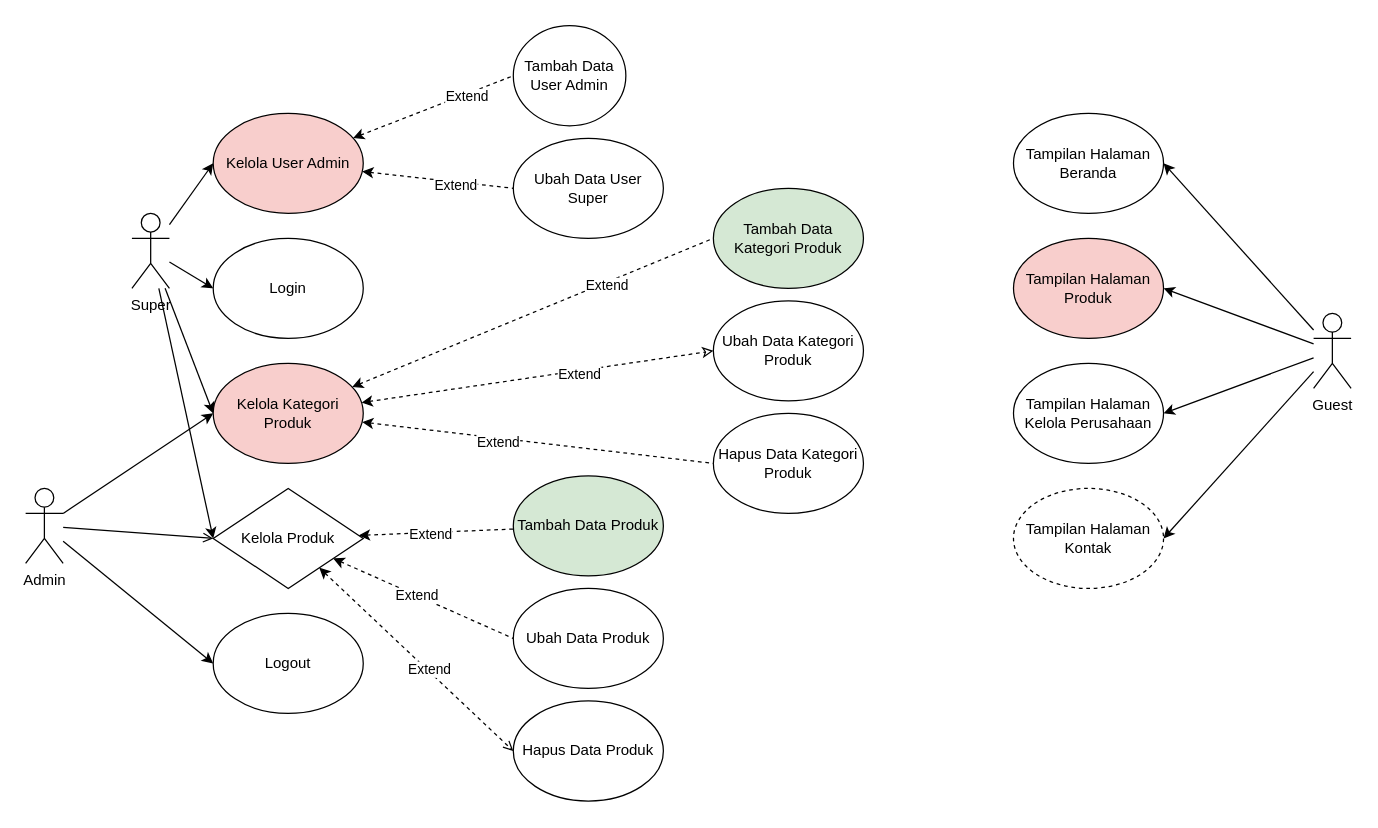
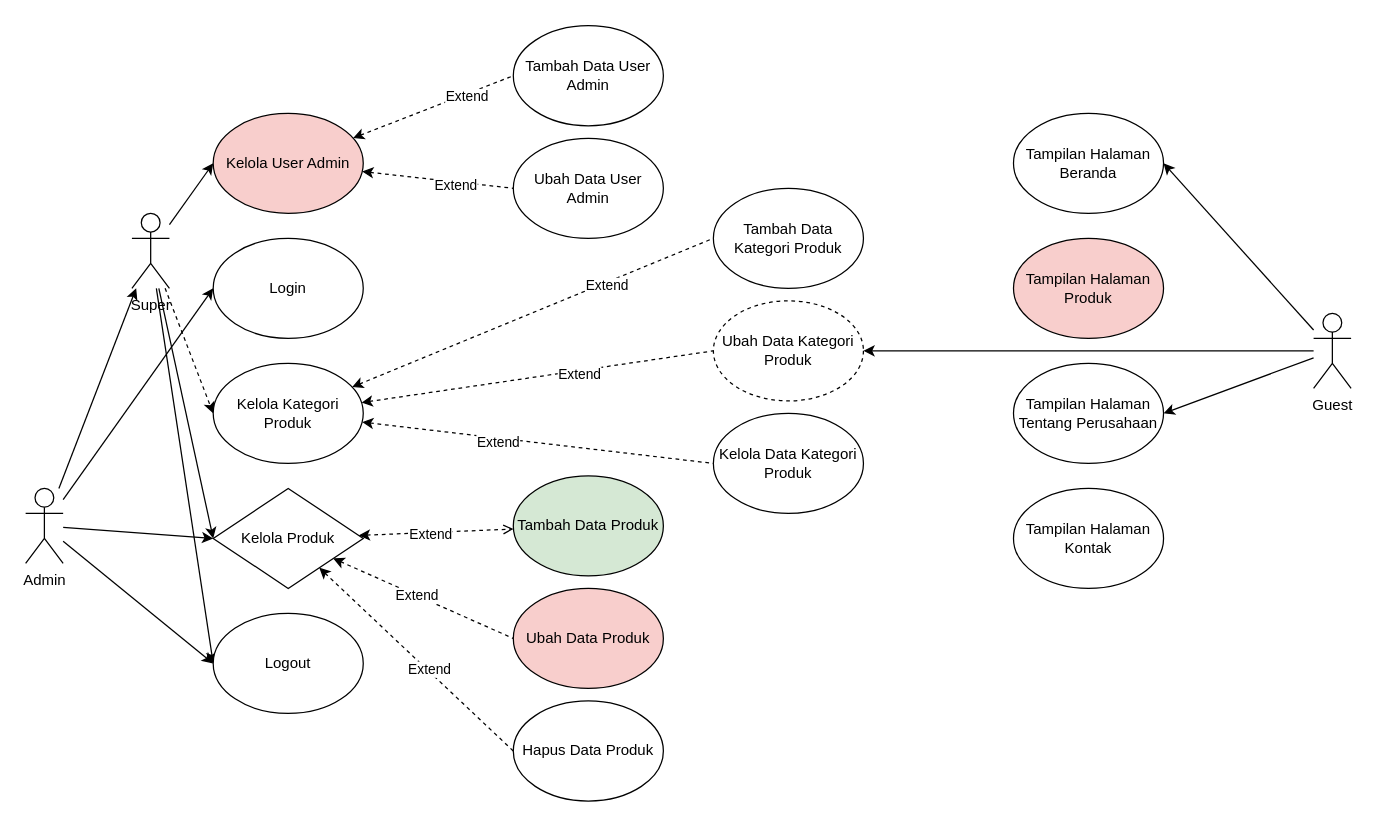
(569, 76) -> (588, 76)
(588, 188) -> (588, 188)
(788, 238) -> (788, 238)
(187, 273) -> none
(1242, 317) -> (1092, 351)
(188, 347) -> (188, 347)
(788, 351) -> (788, 351)
(703, 352) -> (707, 351)
none -> (136, 397)
(288, 413) -> (288, 413)
(1088, 413) -> (1088, 413)
(1241, 452) -> none
(788, 463) -> (788, 463)
(135, 465) -> (96, 392)
none -> (189, 506)
(508, 529) -> (507, 529)
(202, 537) -> (196, 537)
(1088, 538) -> (1088, 538)
(588, 638) -> (588, 638)
(509, 747) -> (509, 747)
